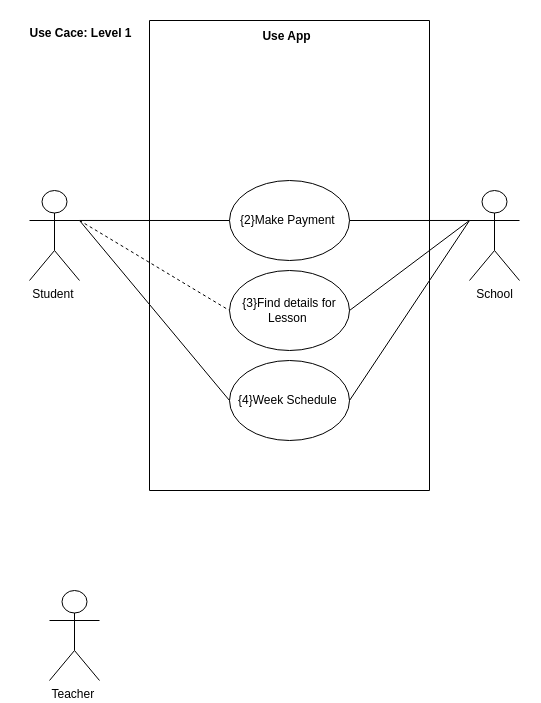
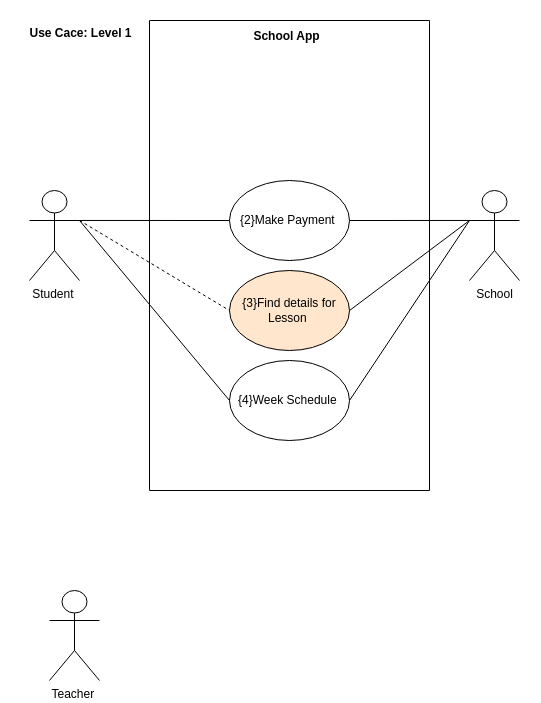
(287, 37) -> (287, 37)
(290, 311) -> (290, 311)
